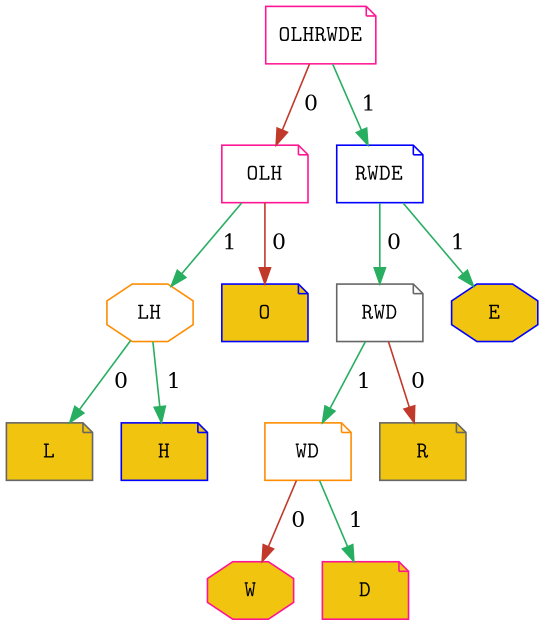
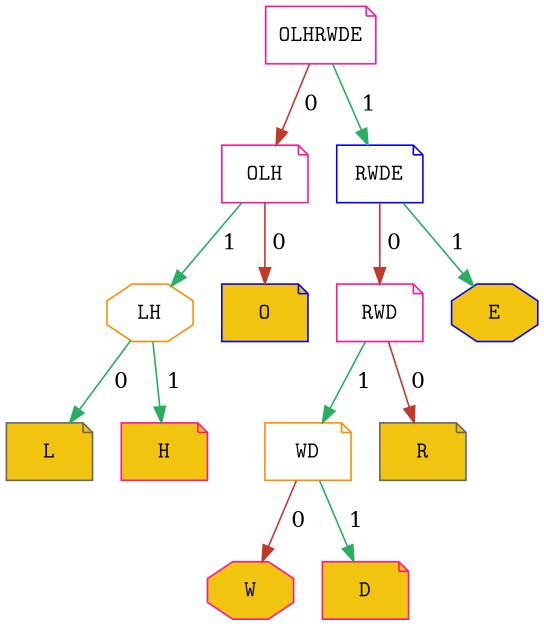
(380, 235) -> (380, 235)
(380, 313) -> (380, 313)
(164, 452) -> (164, 452)
